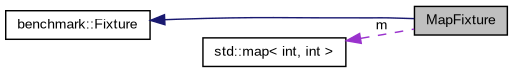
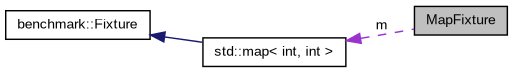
(289, 18) -> (184, 40)
